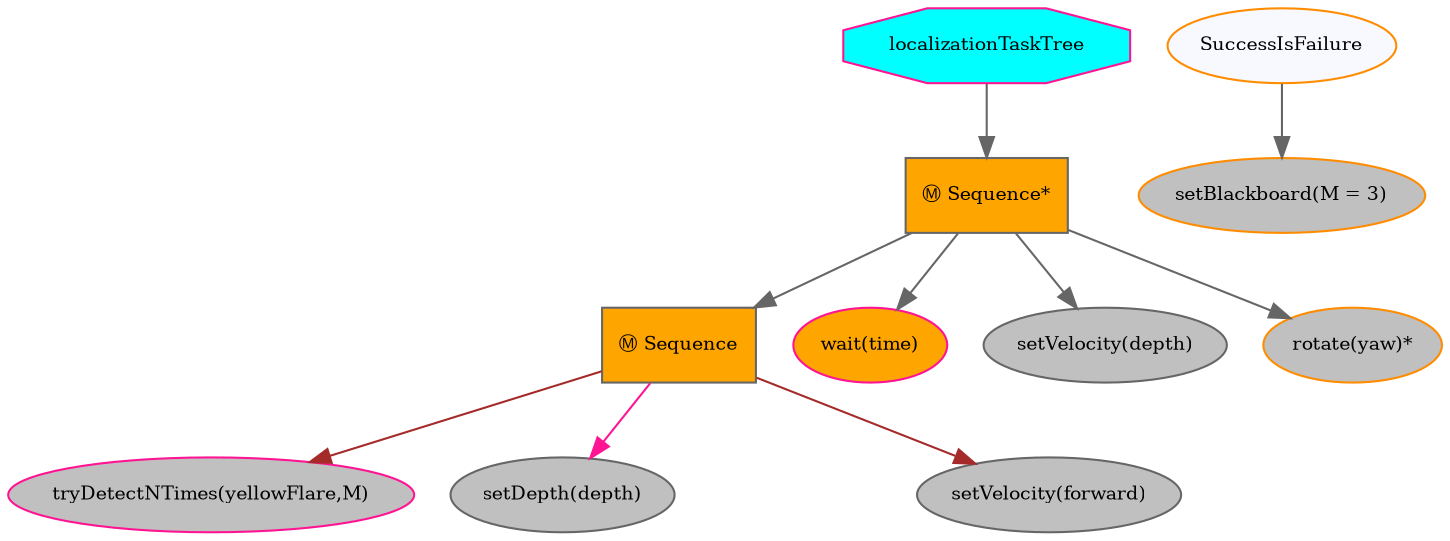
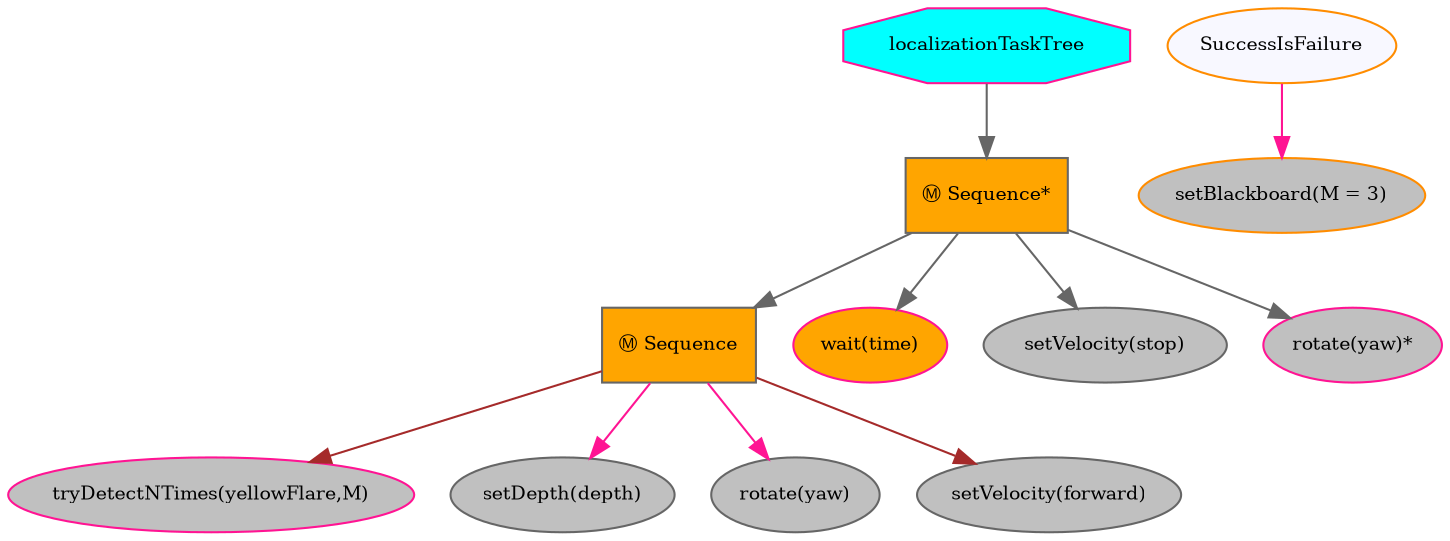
(1282, 110) -> (1282, 110)
(1105, 345) -> (1105, 345)
(1353, 345) -> (1353, 345)
none -> (795, 495)
